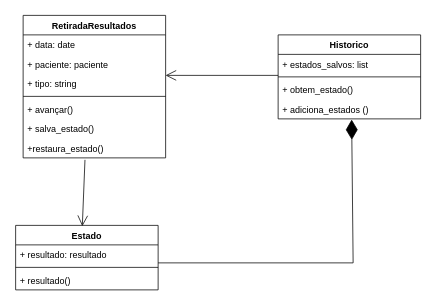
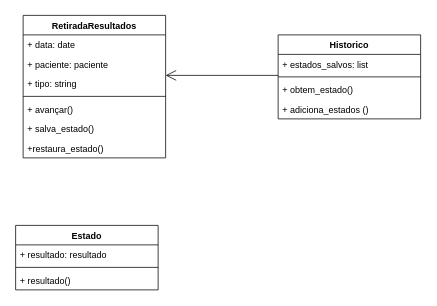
(83, 192) -> none
(352, 202) -> none
